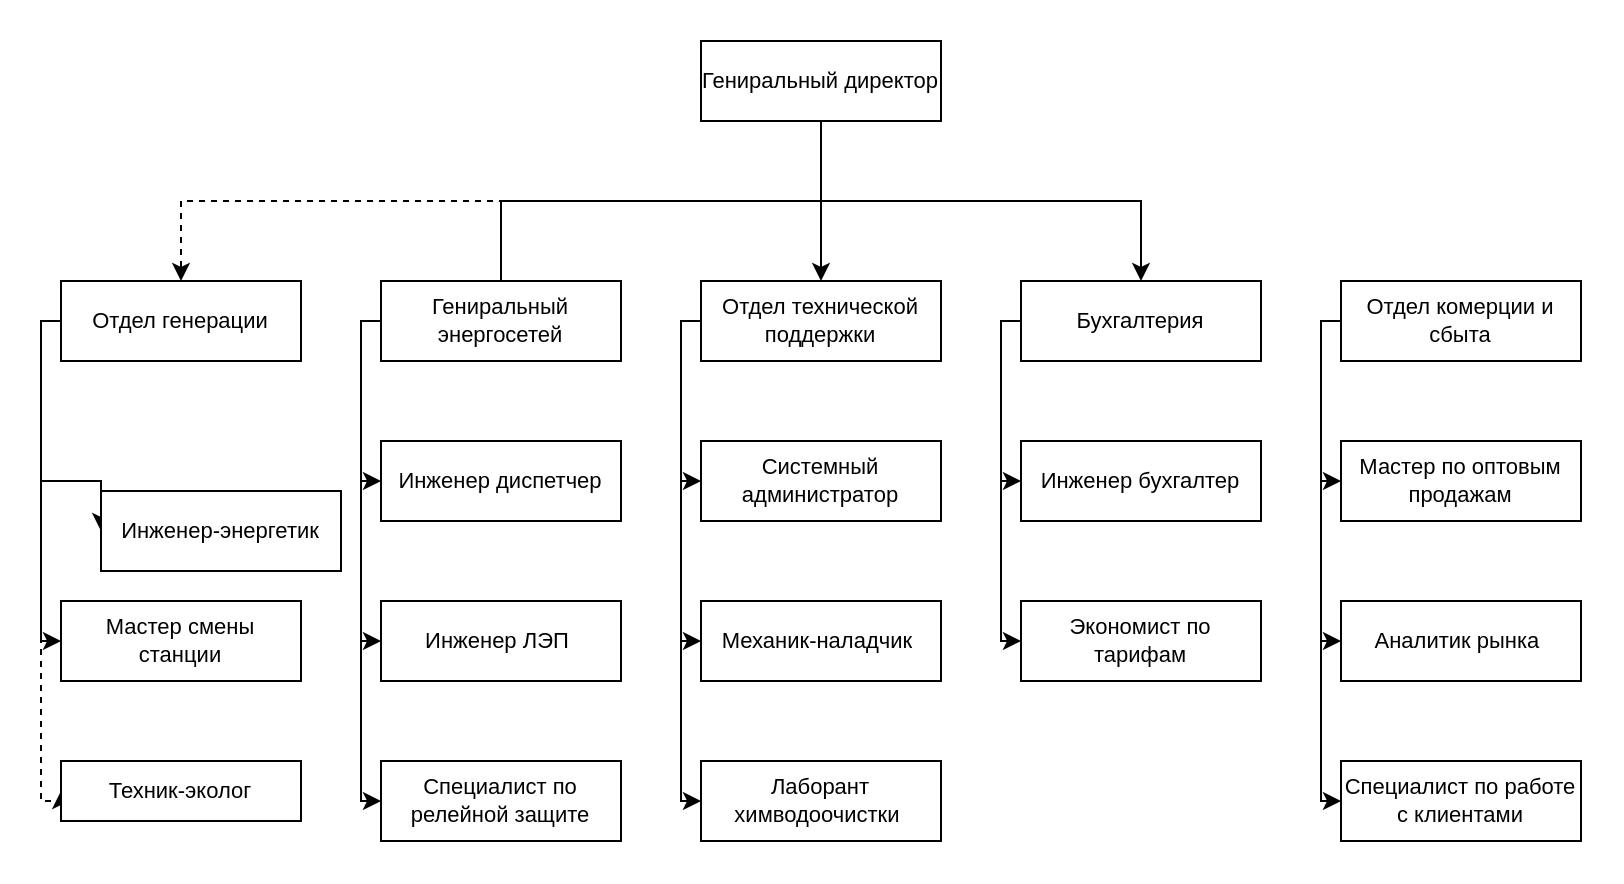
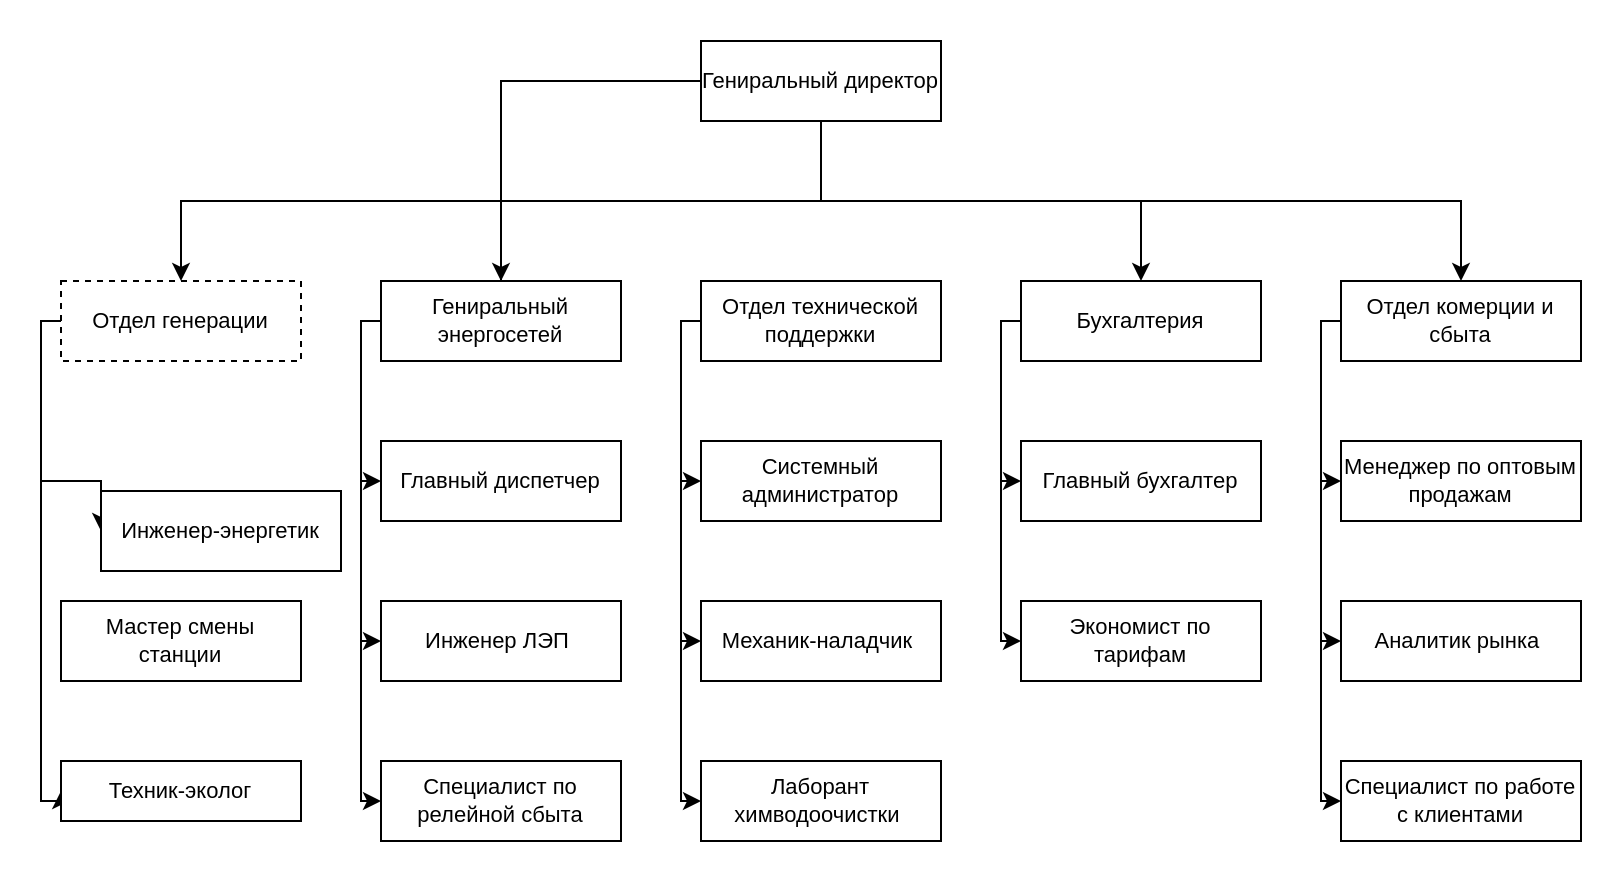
(308, 201) -> (308, 201)
none -> (1336, 201)
(821, 236) -> (543, 81)
(181, 321) -> (181, 321)
(501, 481) -> (501, 481)
(1141, 481) -> (1141, 481)
(1461, 481) -> (1461, 481)
(46, 641) -> none
(41, 731) -> (41, 731)
(501, 801) -> (501, 801)
